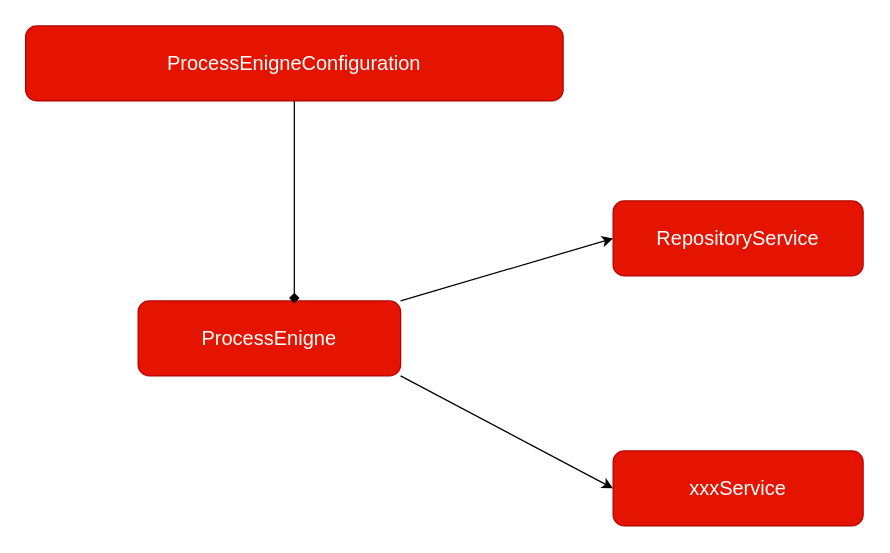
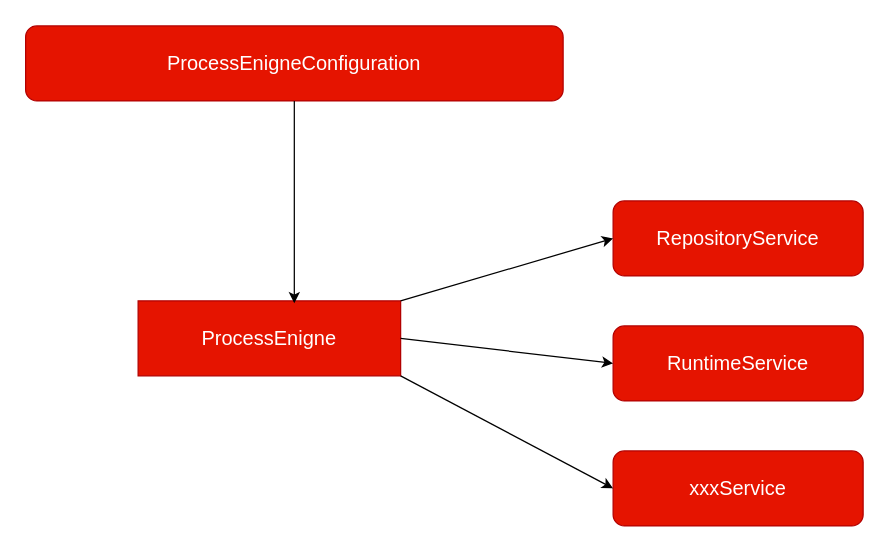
(294, 292) -> (294, 293)
(269, 338) -> (269, 338)
none -> (503, 350)
none -> (738, 363)
